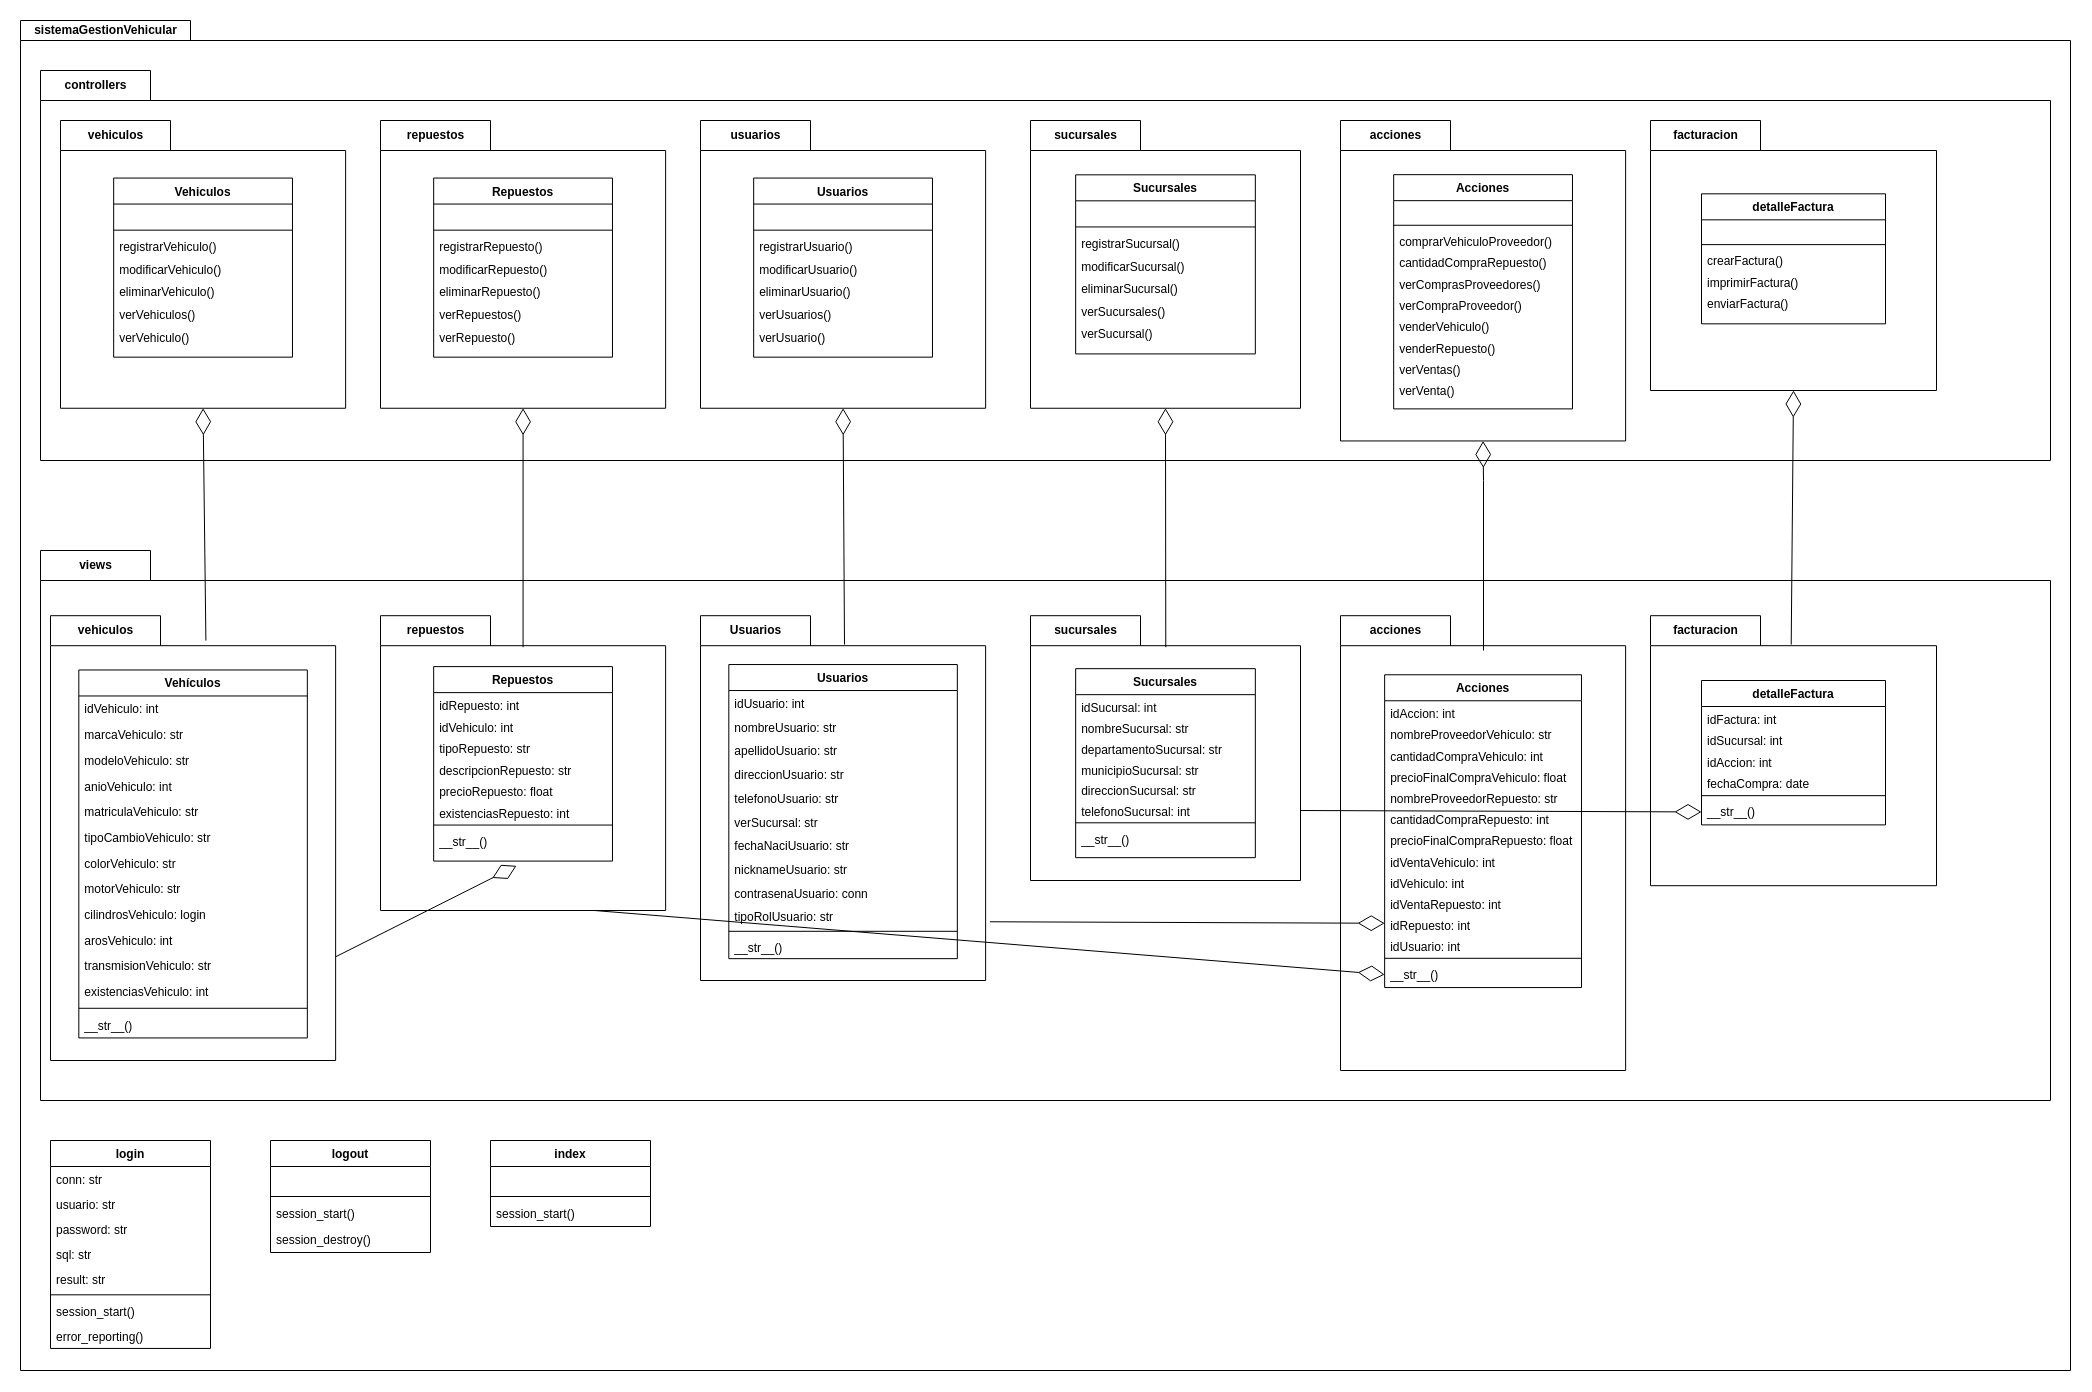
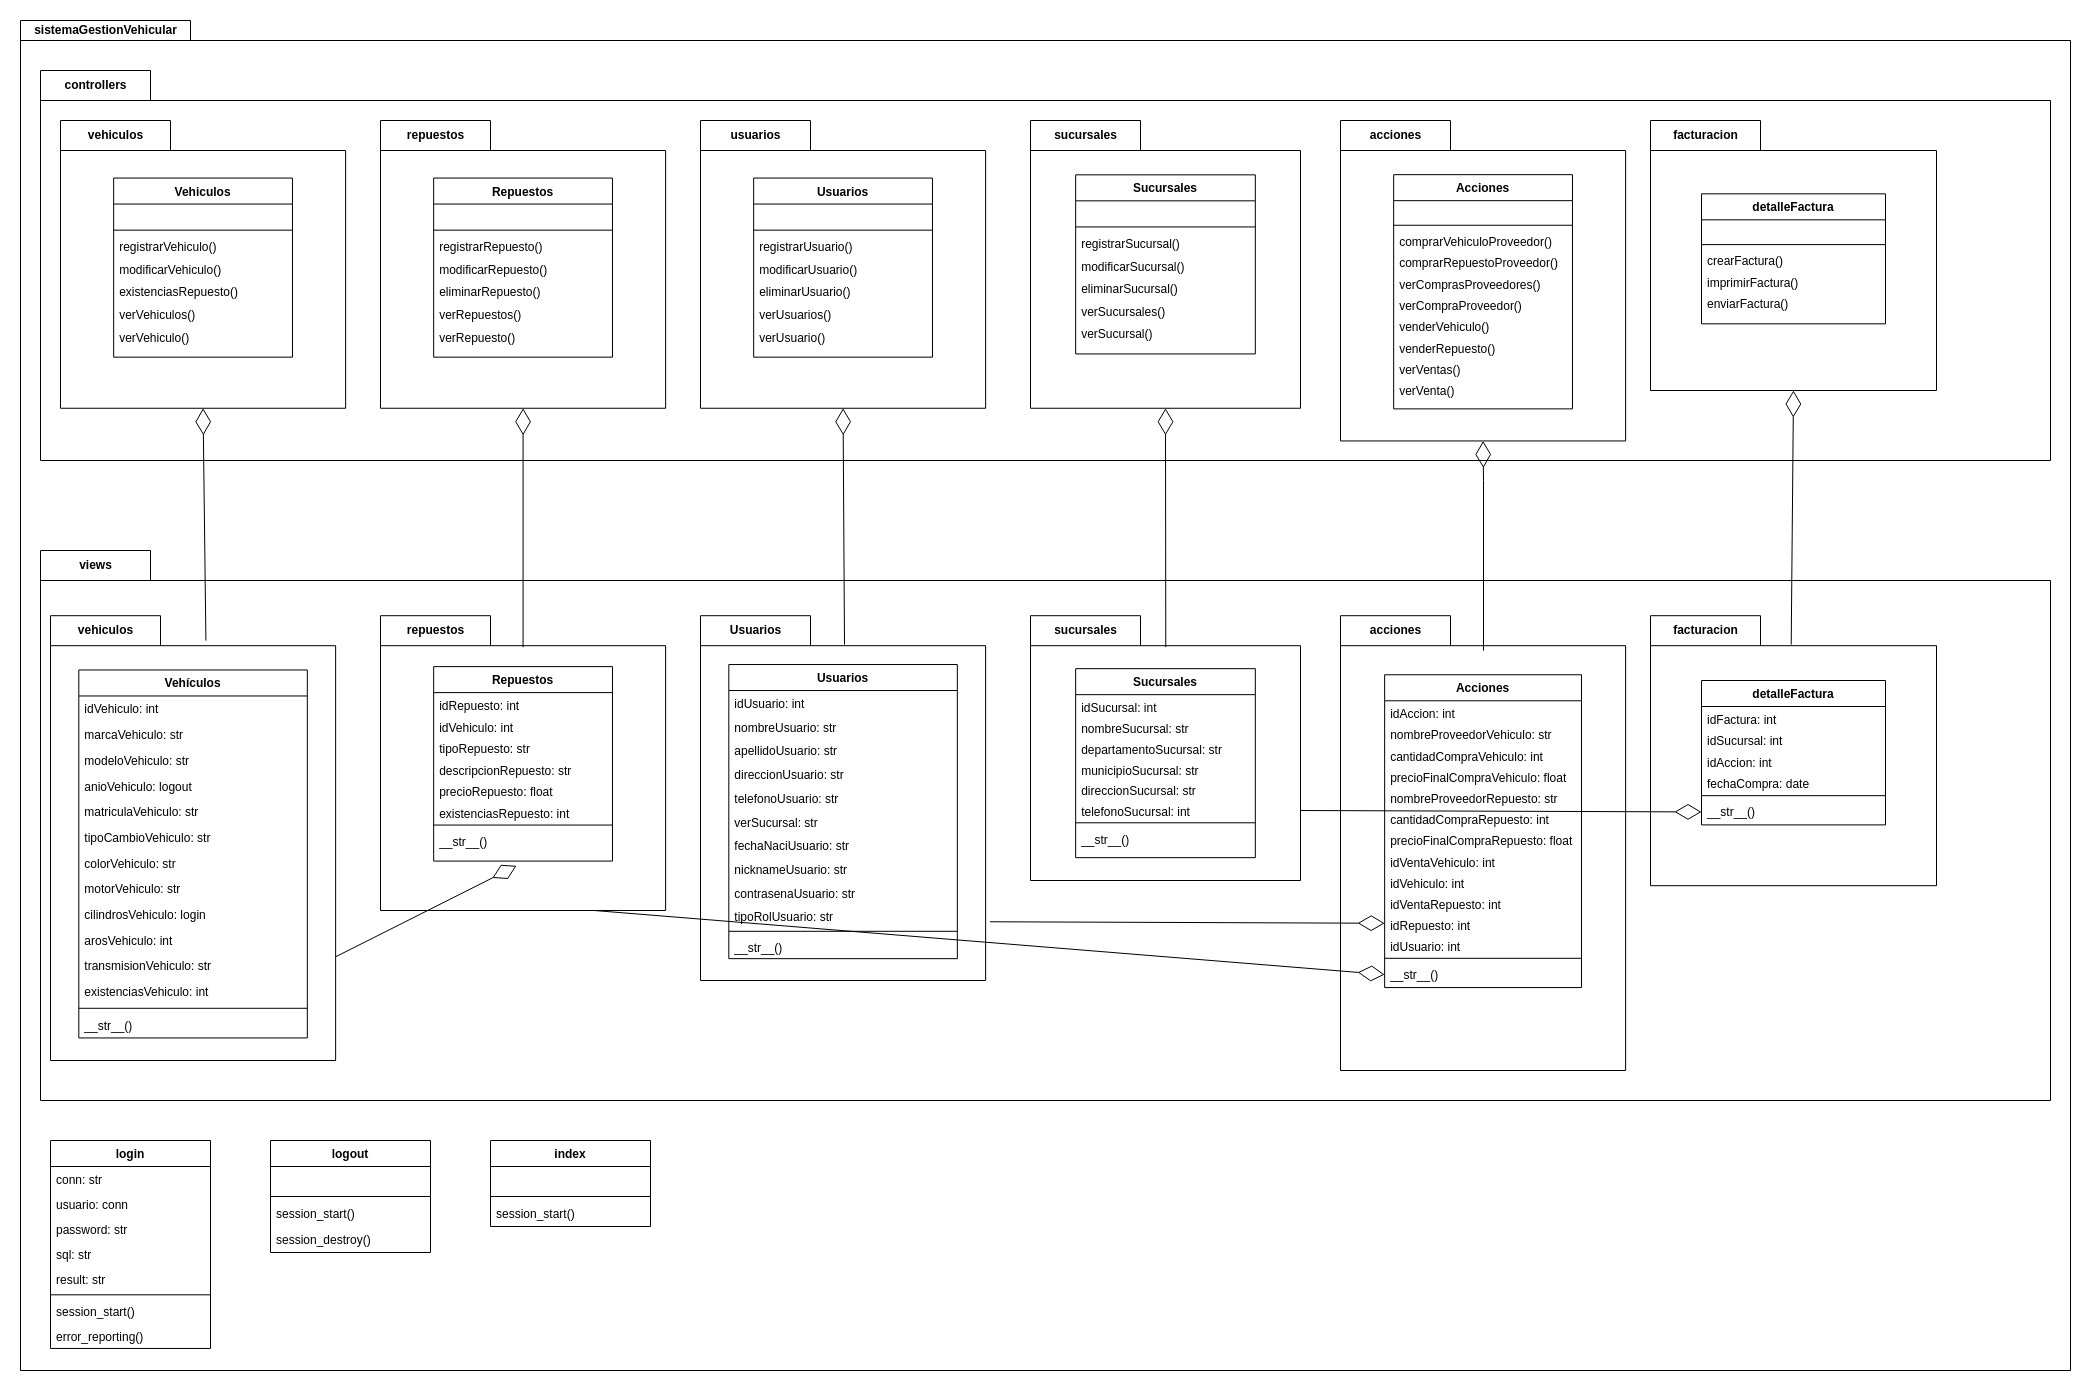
(1478, 263) -> (1487, 263)
(172, 292) -> (187, 292)
(132, 787) -> (142, 787)
(807, 894) -> (804, 894)
(92, 1205) -> (95, 1205)
